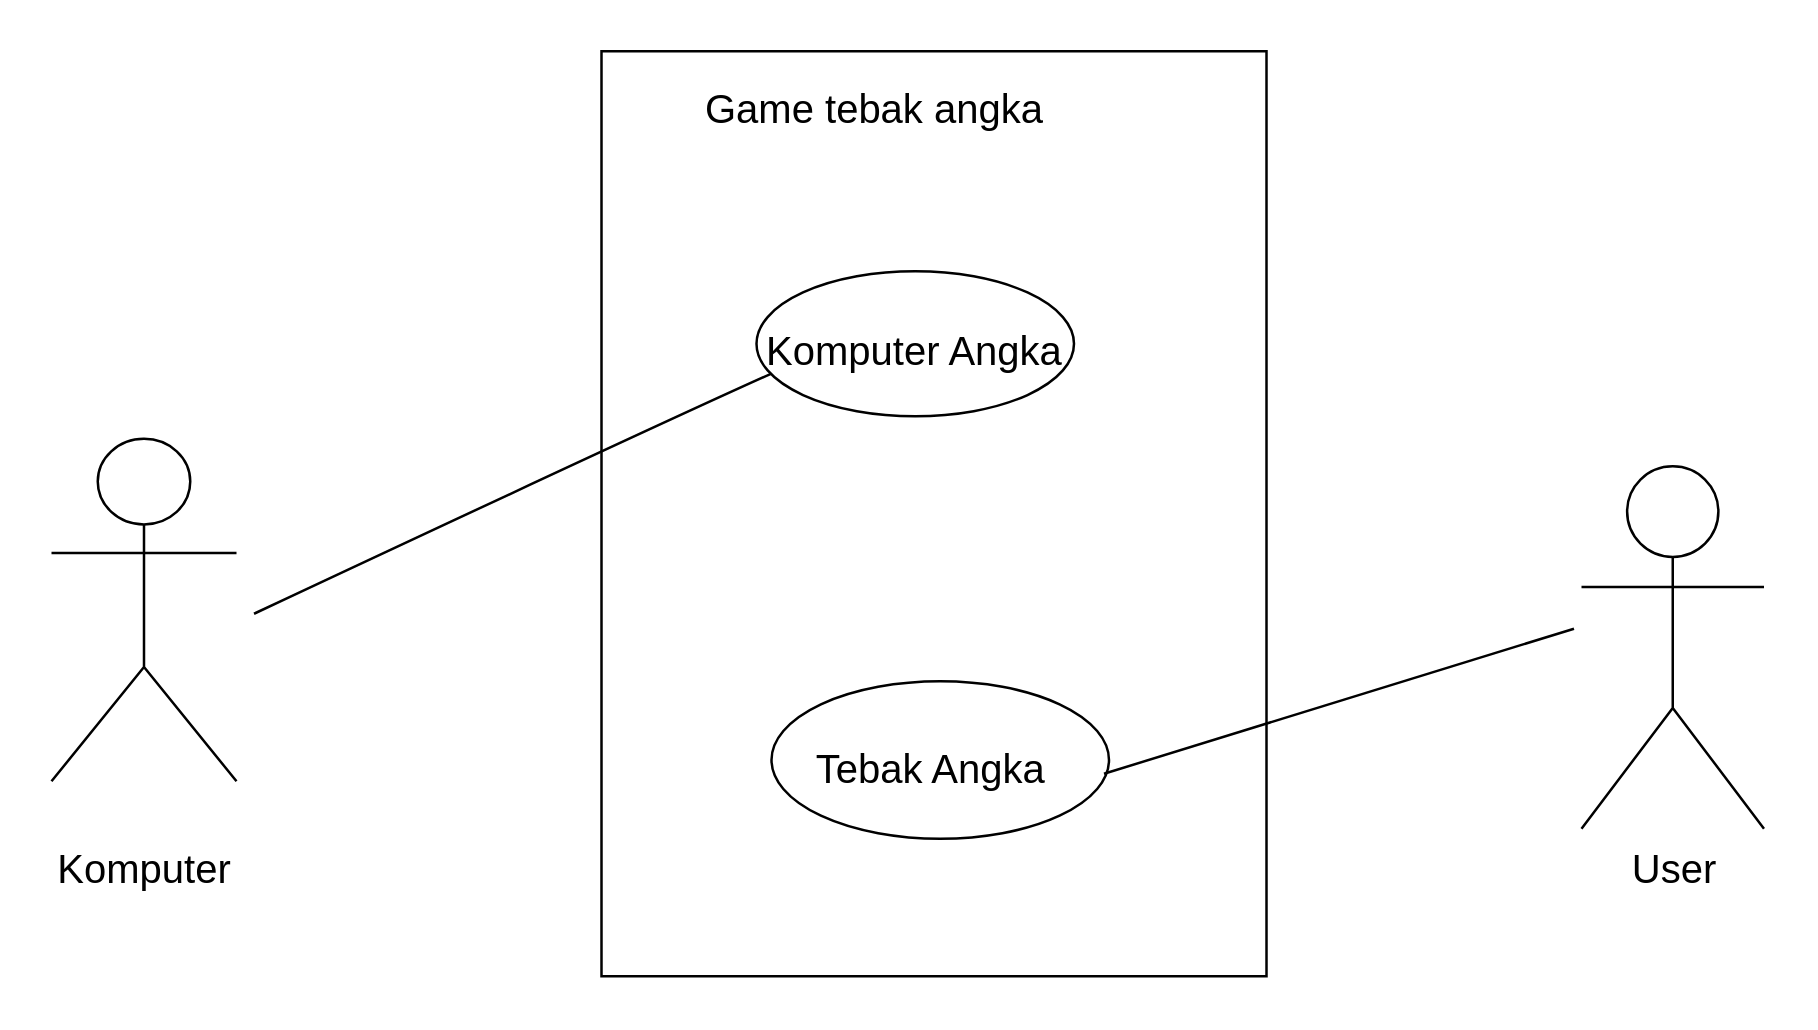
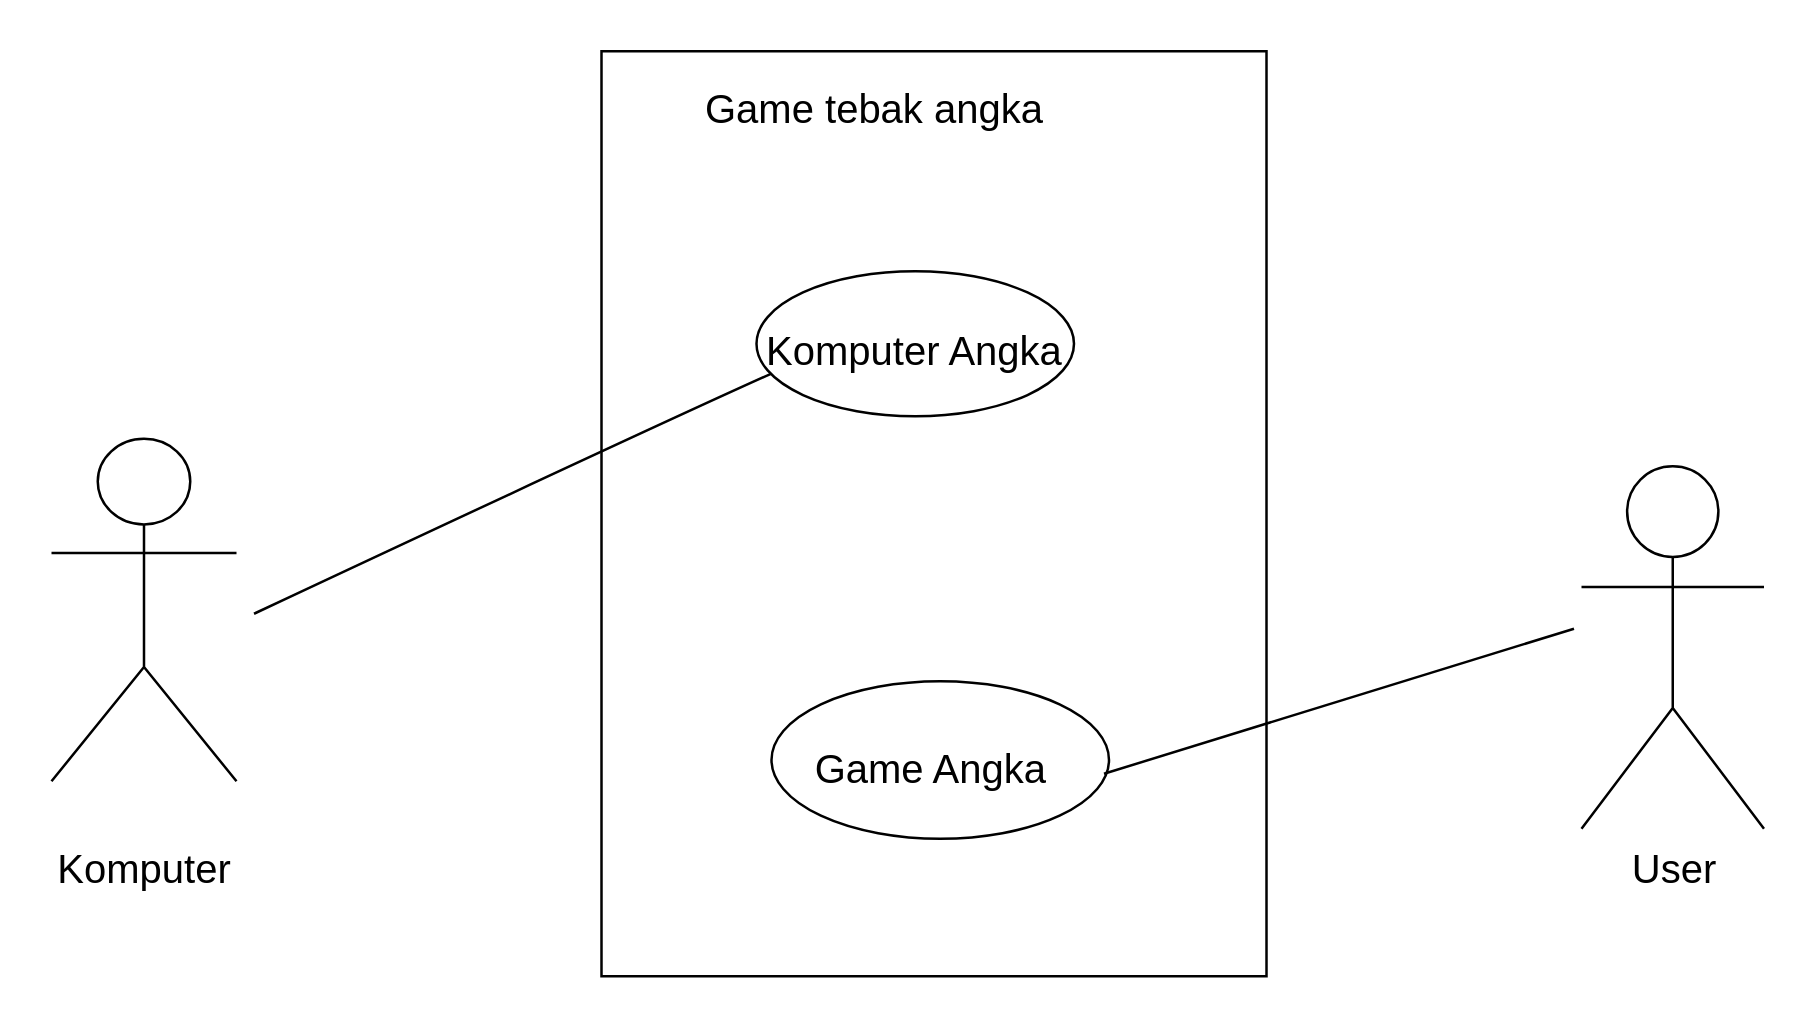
(931, 744) -> (931, 744)
